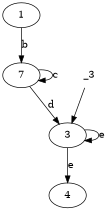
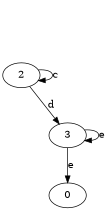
(21, 15) -> none
(21, 75) -> (21, 75)
(89, 75) -> none
(68, 195) -> (68, 195)
